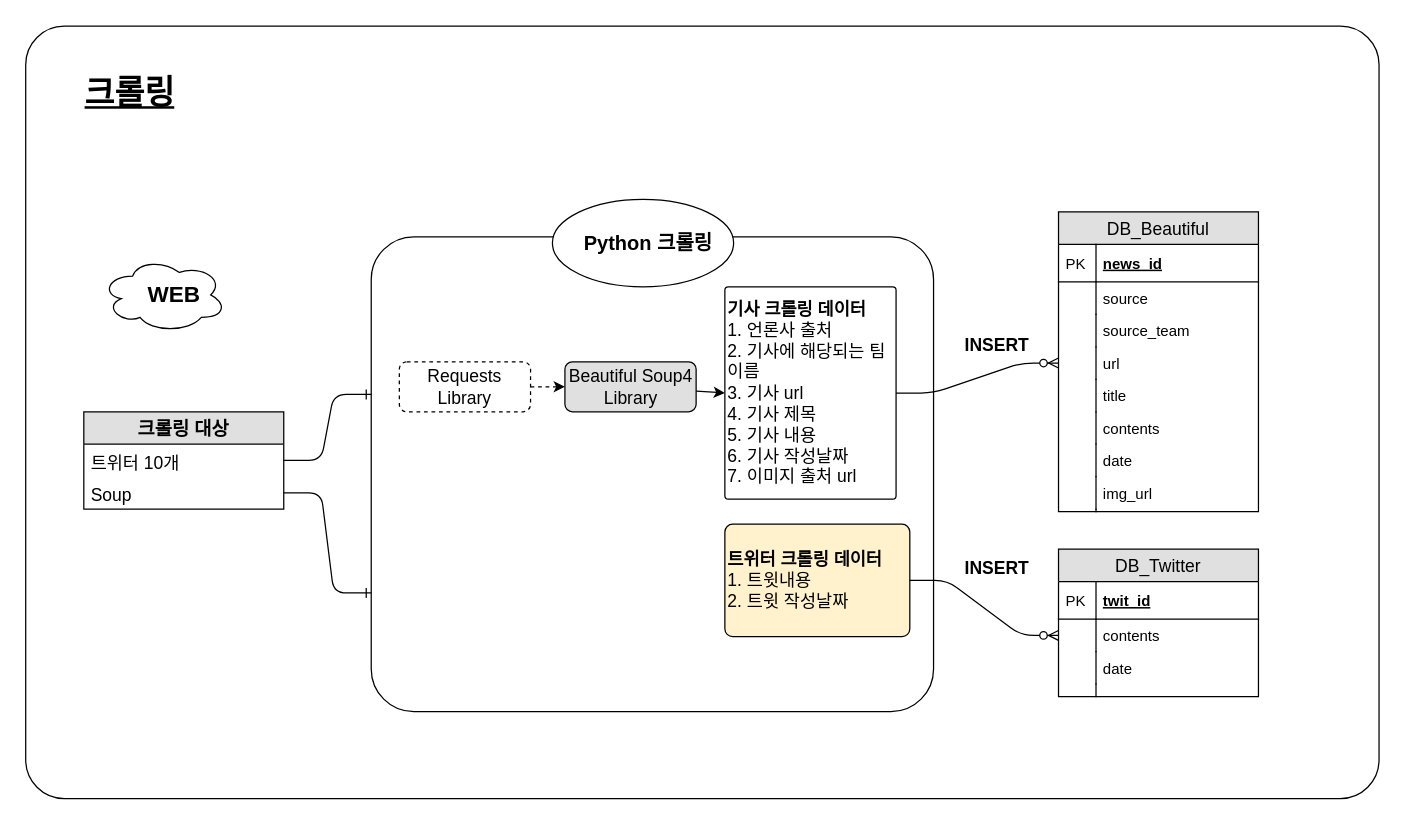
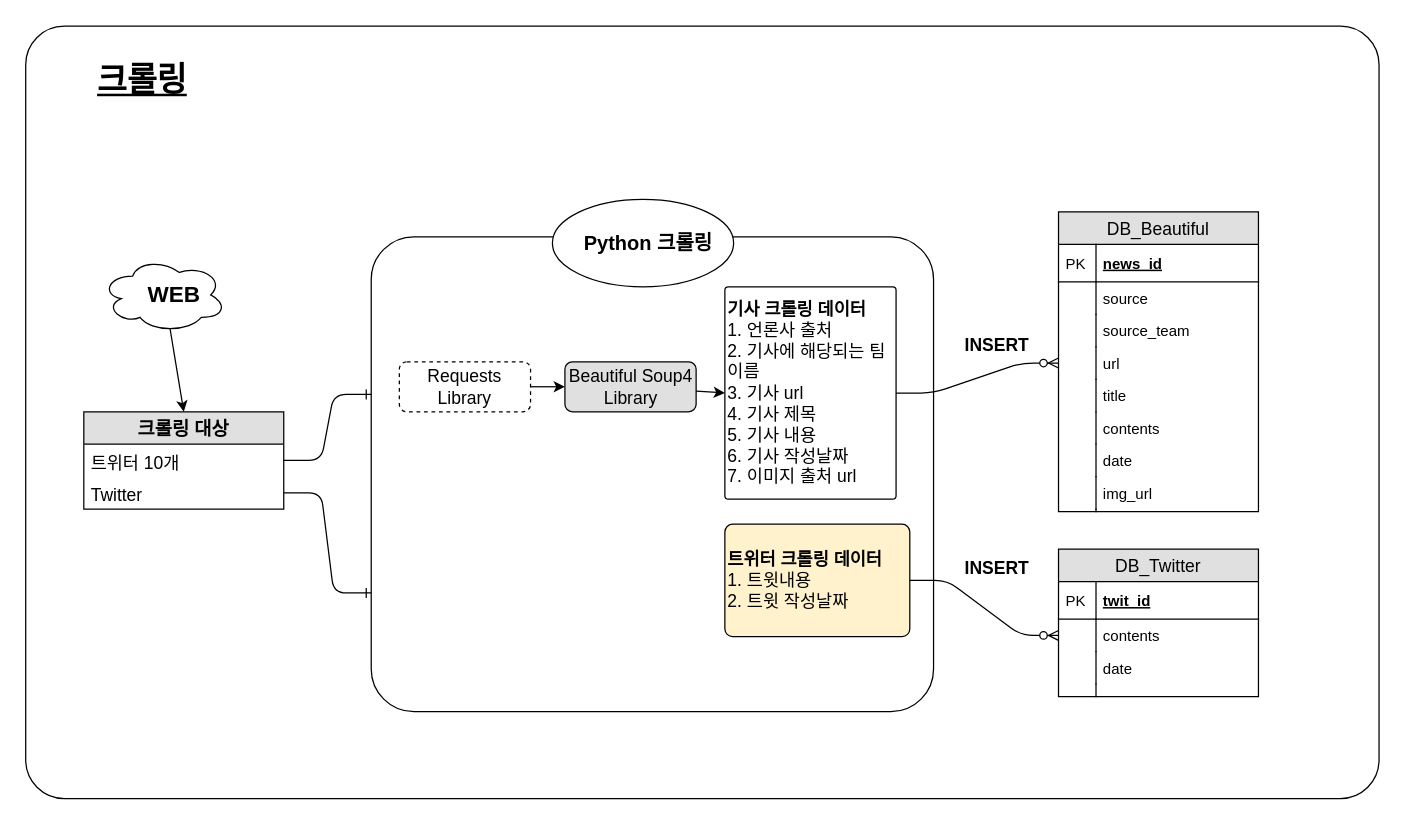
(129, 93) -> (142, 80)
none -> (176, 366)
(543, 387) -> (543, 387)
(110, 495) -> (123, 495)
